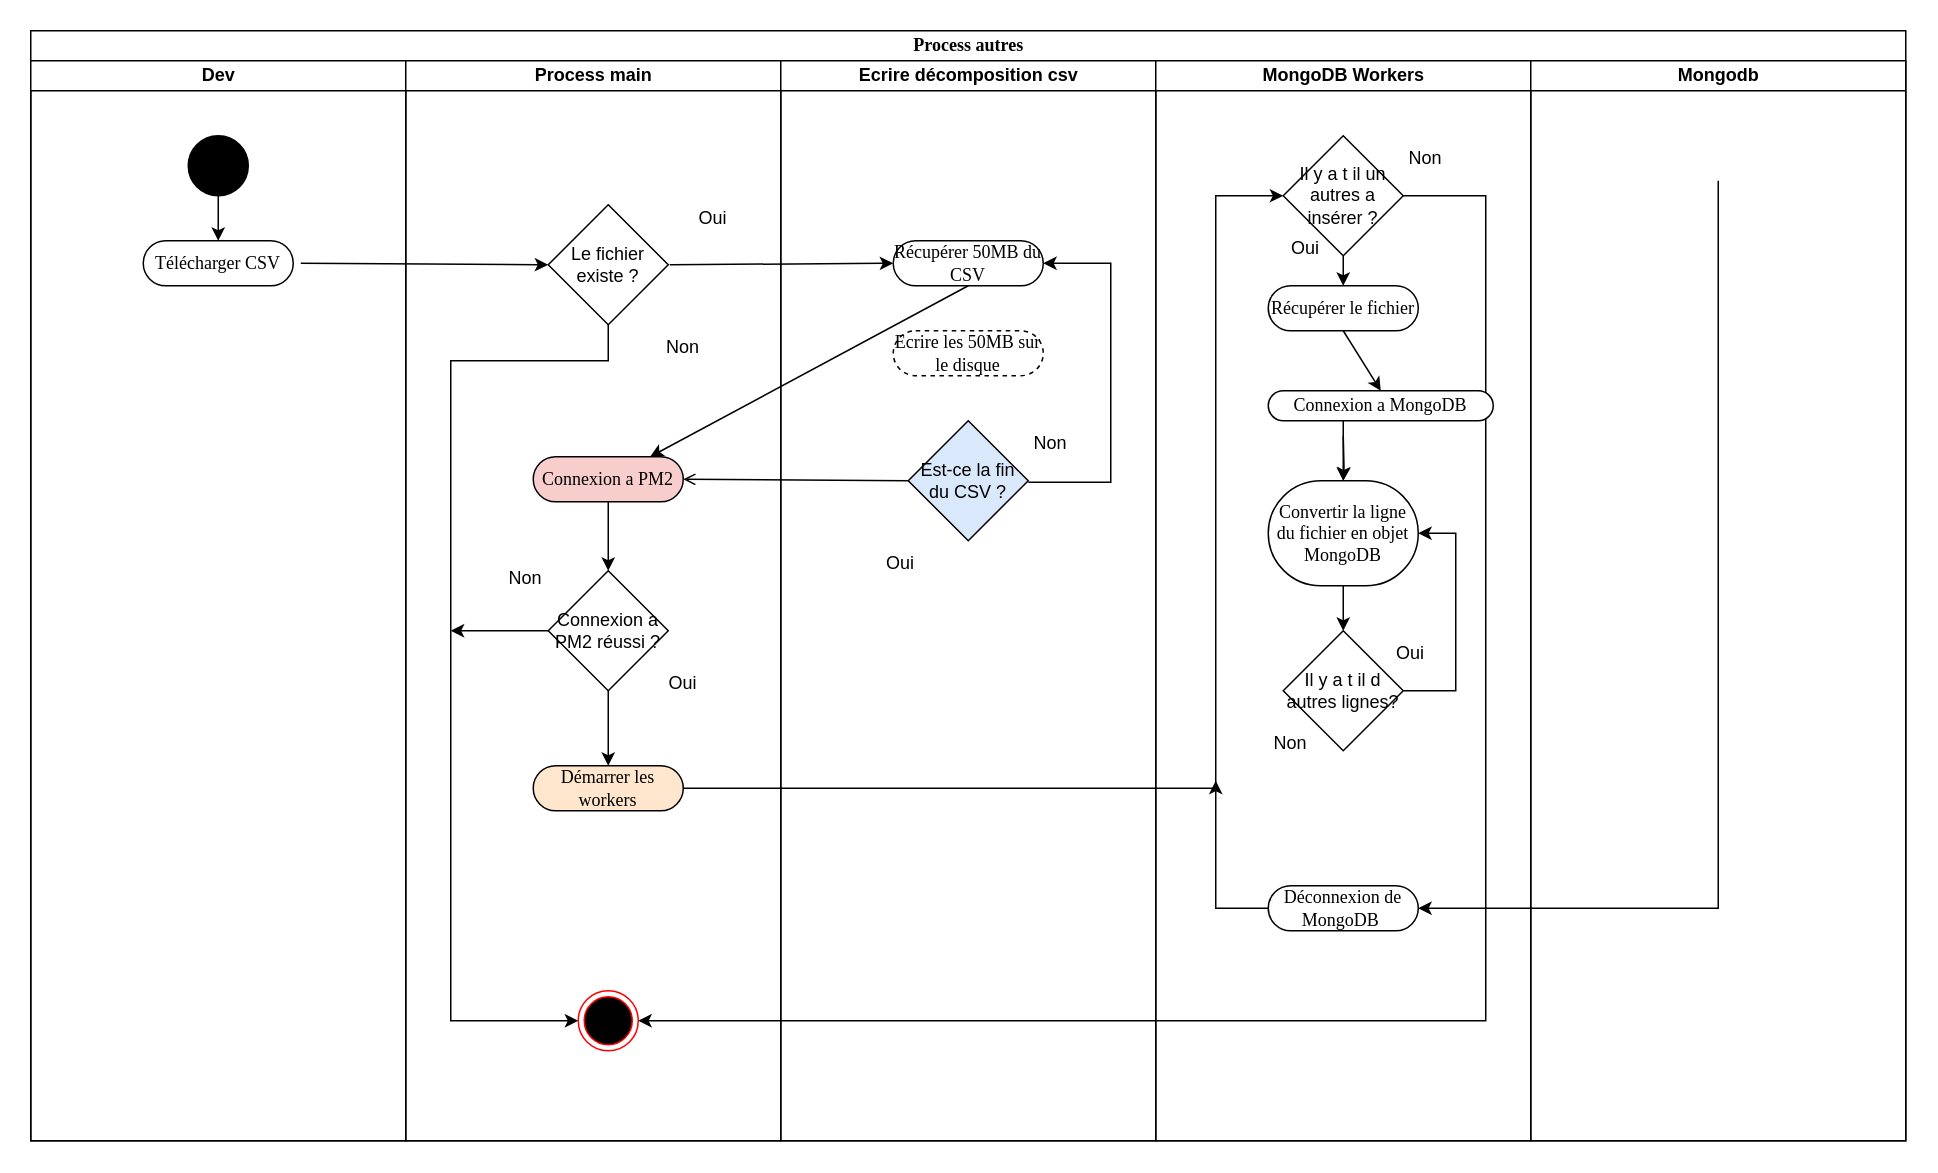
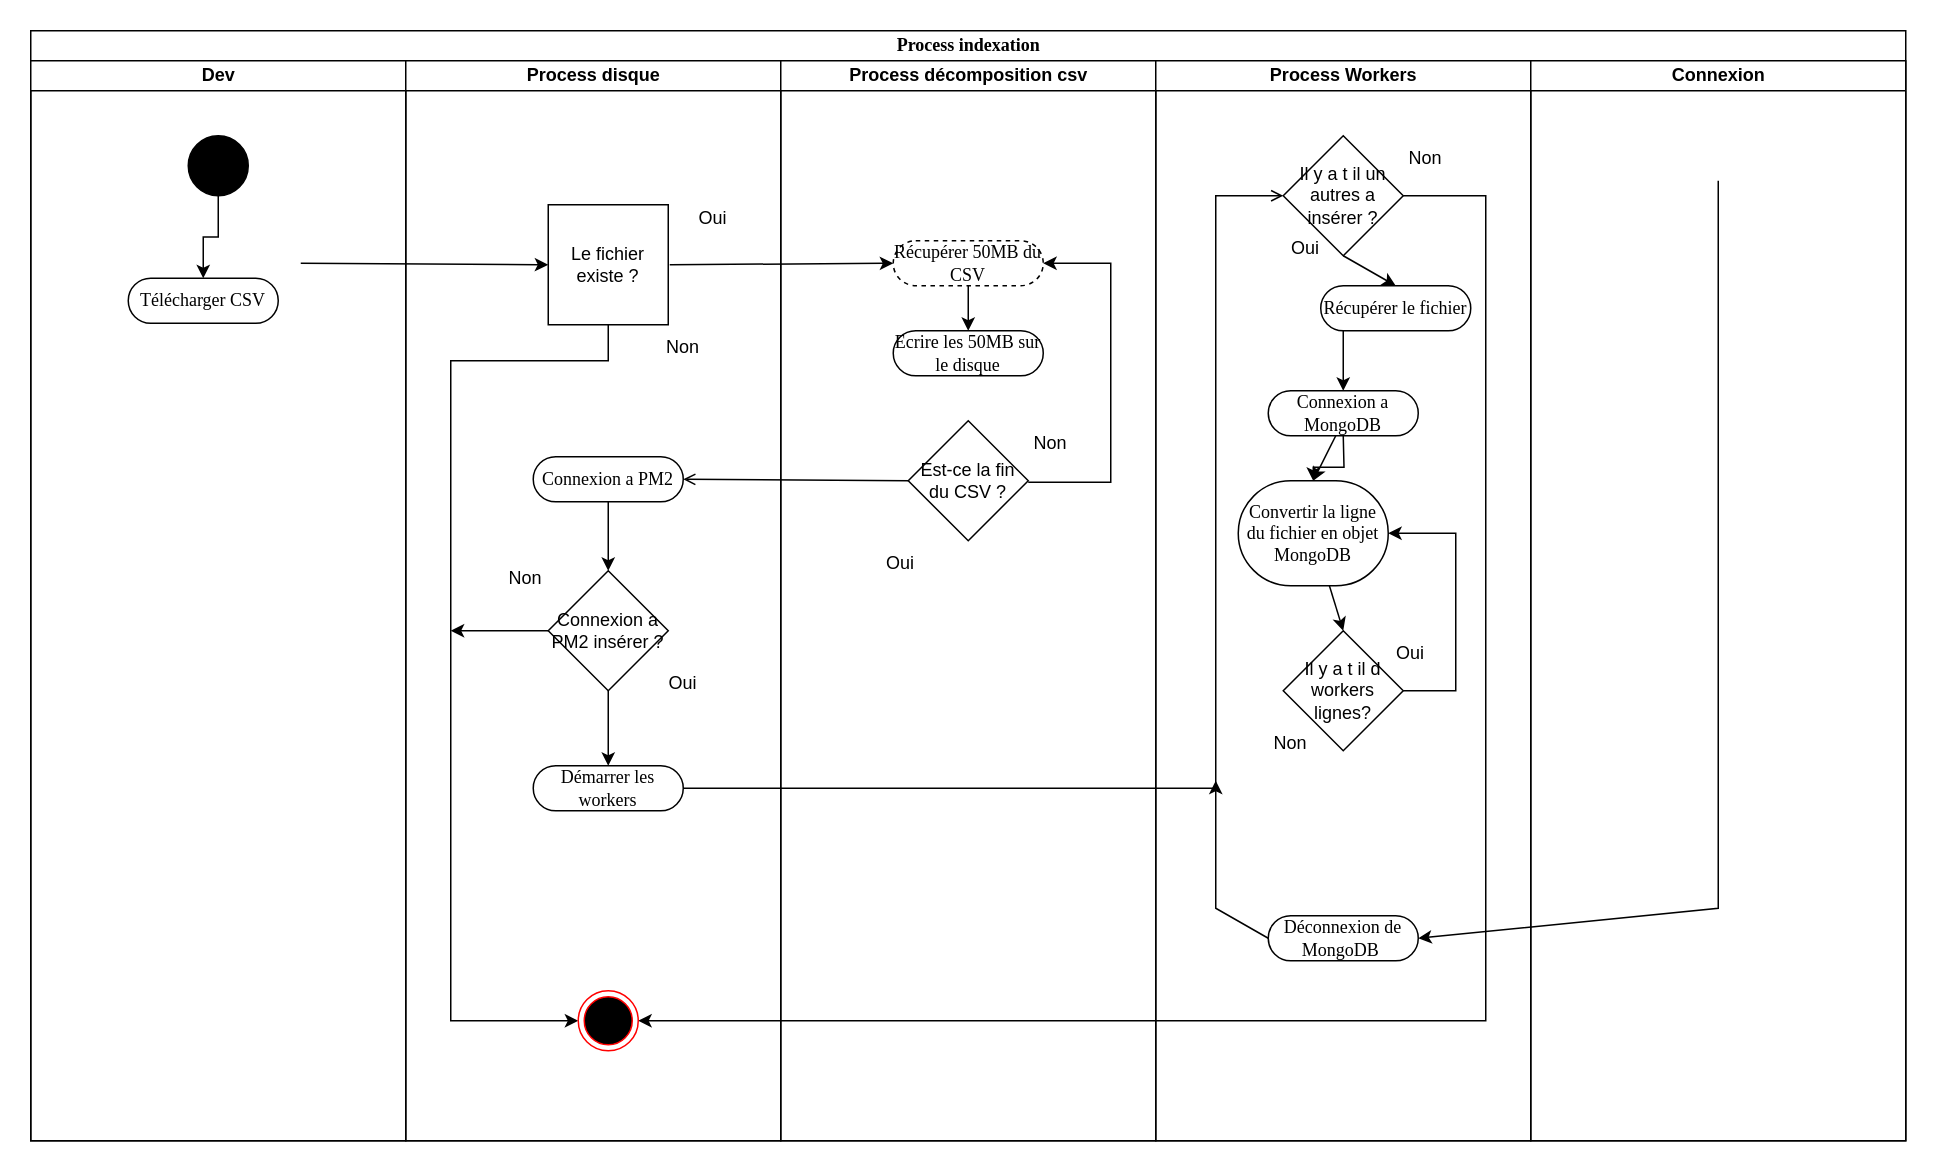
(969, 46) -> (969, 46)
(594, 76) -> (594, 76)
(969, 76) -> (969, 76)
(1344, 76) -> (1344, 76)
(1719, 76) -> (1719, 76)
(1272, 196) -> (1274, 196)
(218, 263) -> (203, 301)
(968, 263) -> (968, 263)
(608, 265) -> (608, 265)
(1343, 308) -> (1396, 308)
(968, 353) -> (968, 353)
(814, 369) -> (968, 303)
(1381, 406) -> (1343, 413)
(608, 479) -> (608, 479)
(968, 481) -> (968, 481)
(1343, 533) -> (1313, 533)
(608, 631) -> (608, 631)
(1343, 691) -> (1343, 691)
(608, 788) -> (608, 788)
(1343, 908) -> (1343, 938)
